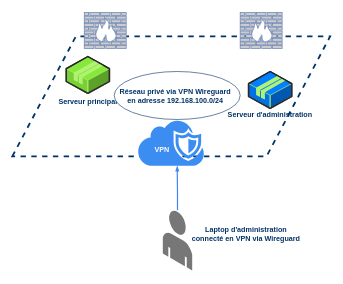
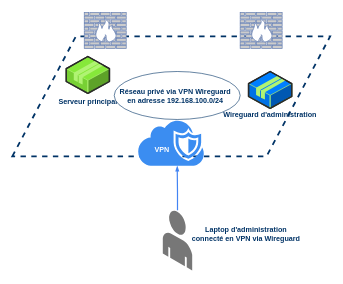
(270, 114) -> (270, 114)
